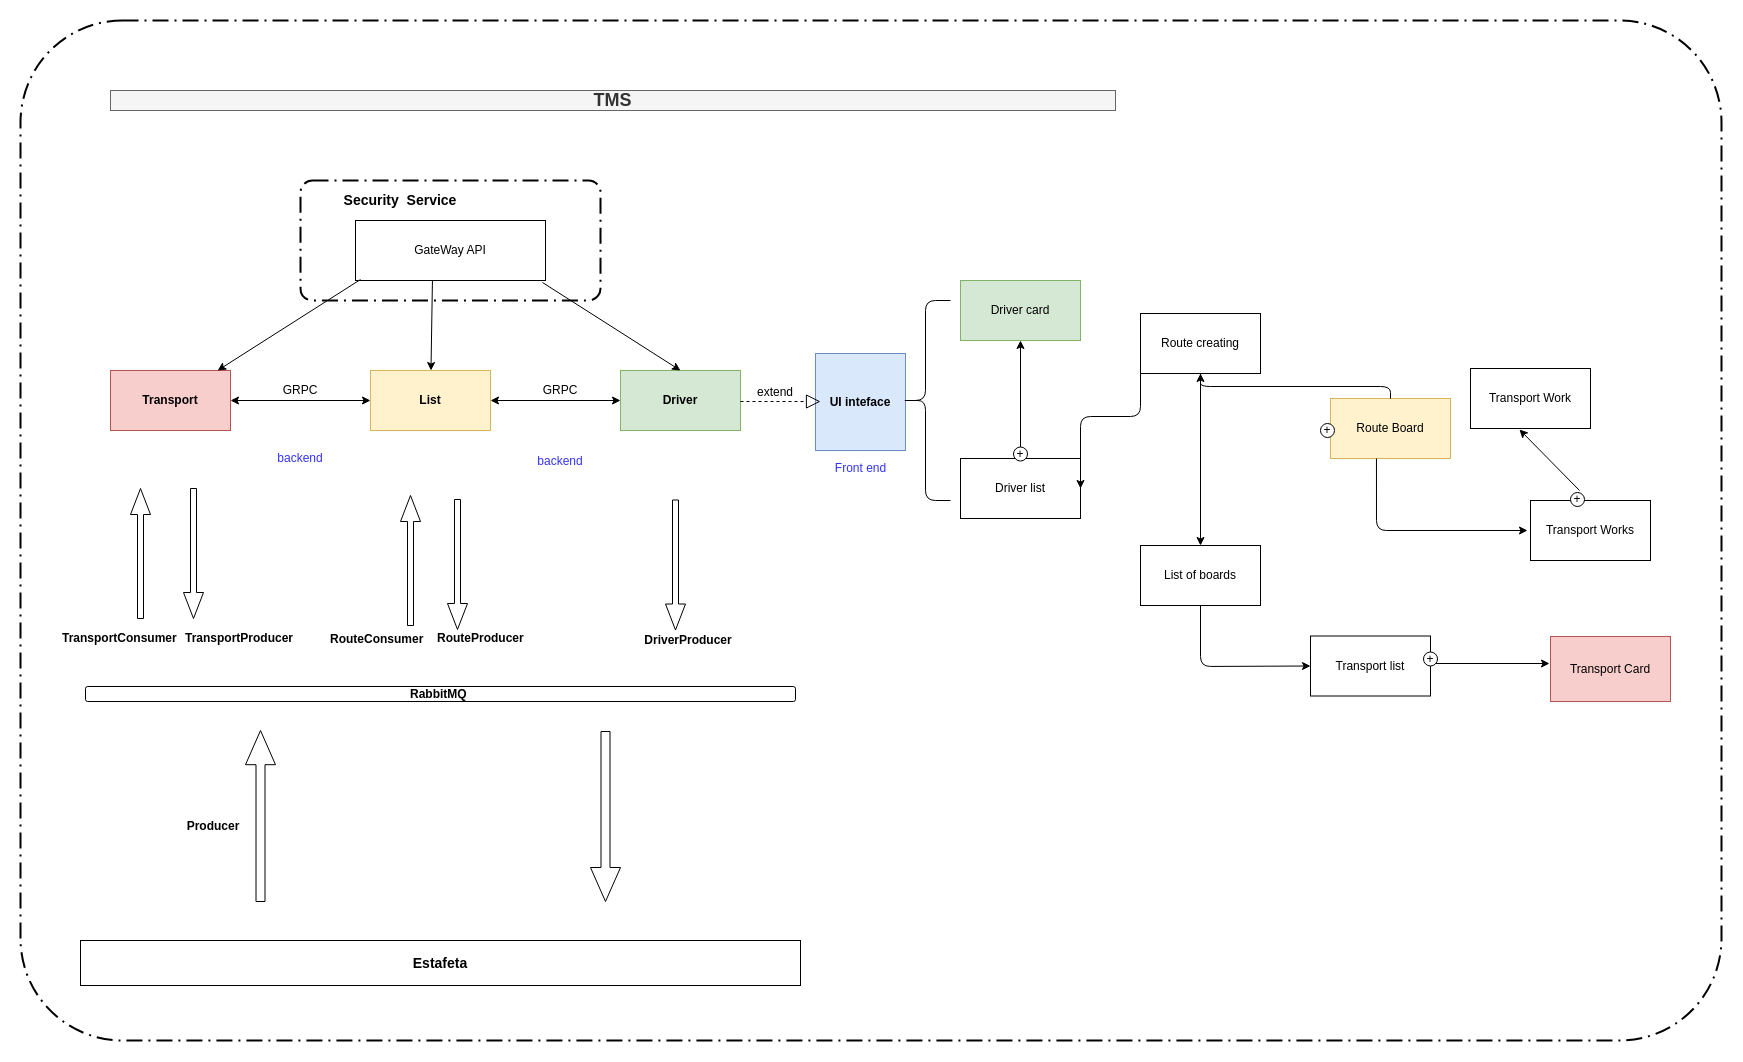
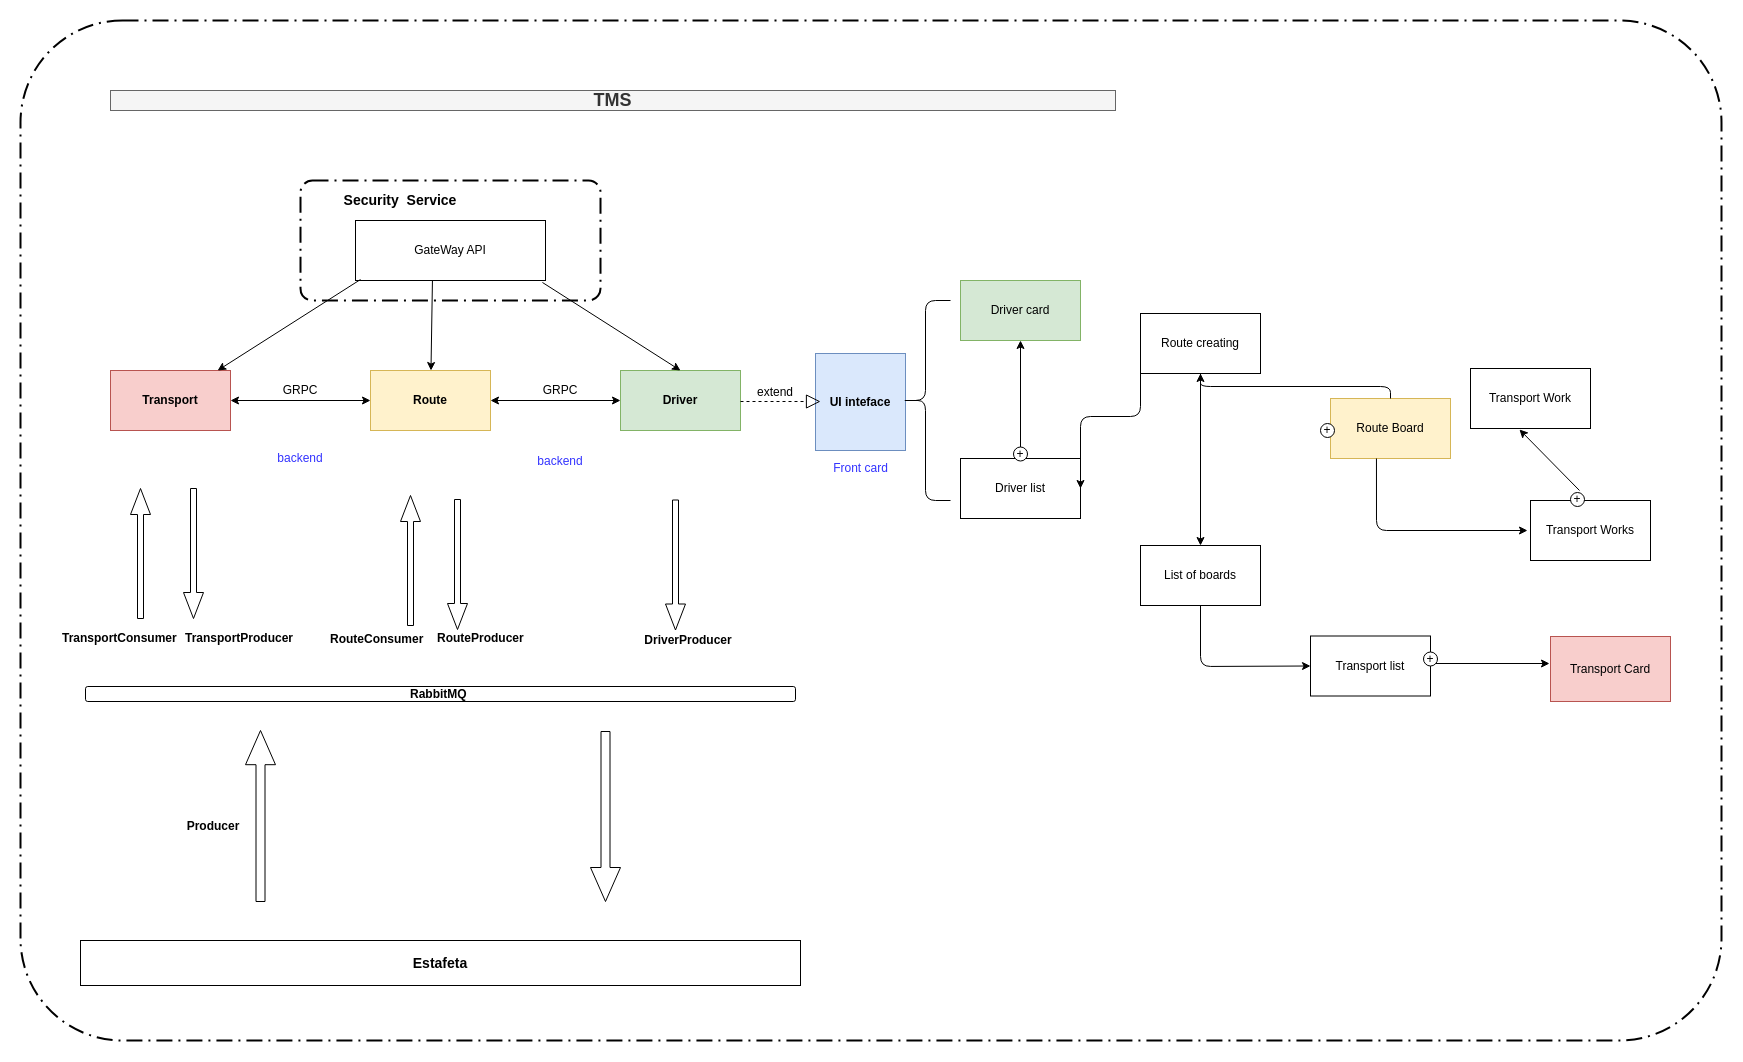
(431, 401) -> (431, 401)
(861, 469) -> (861, 469)
